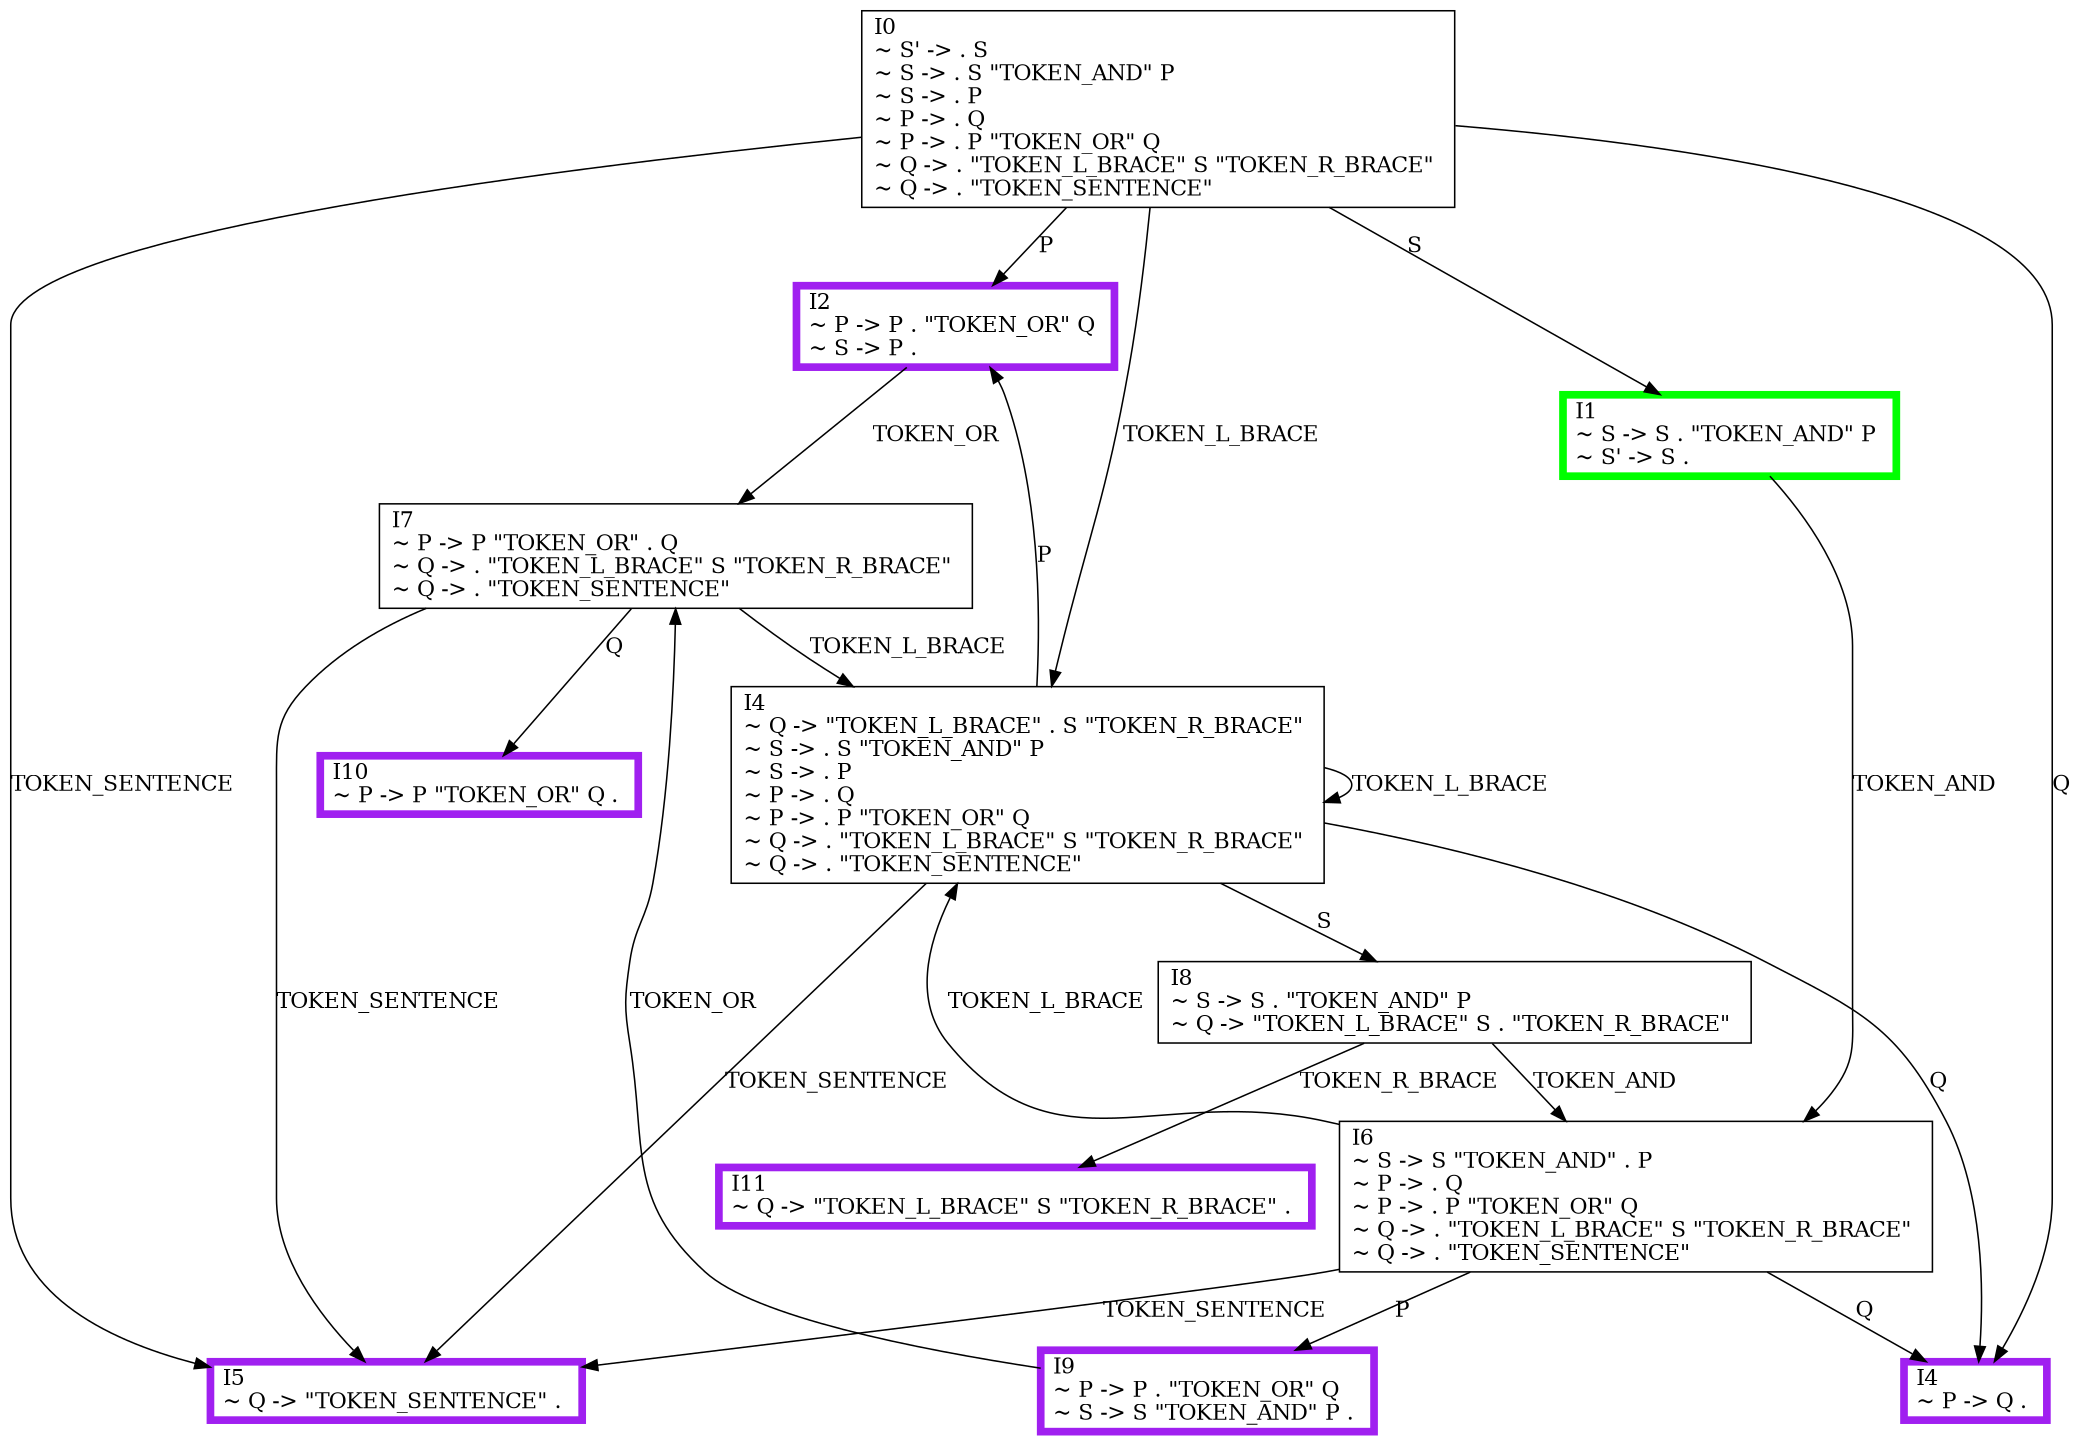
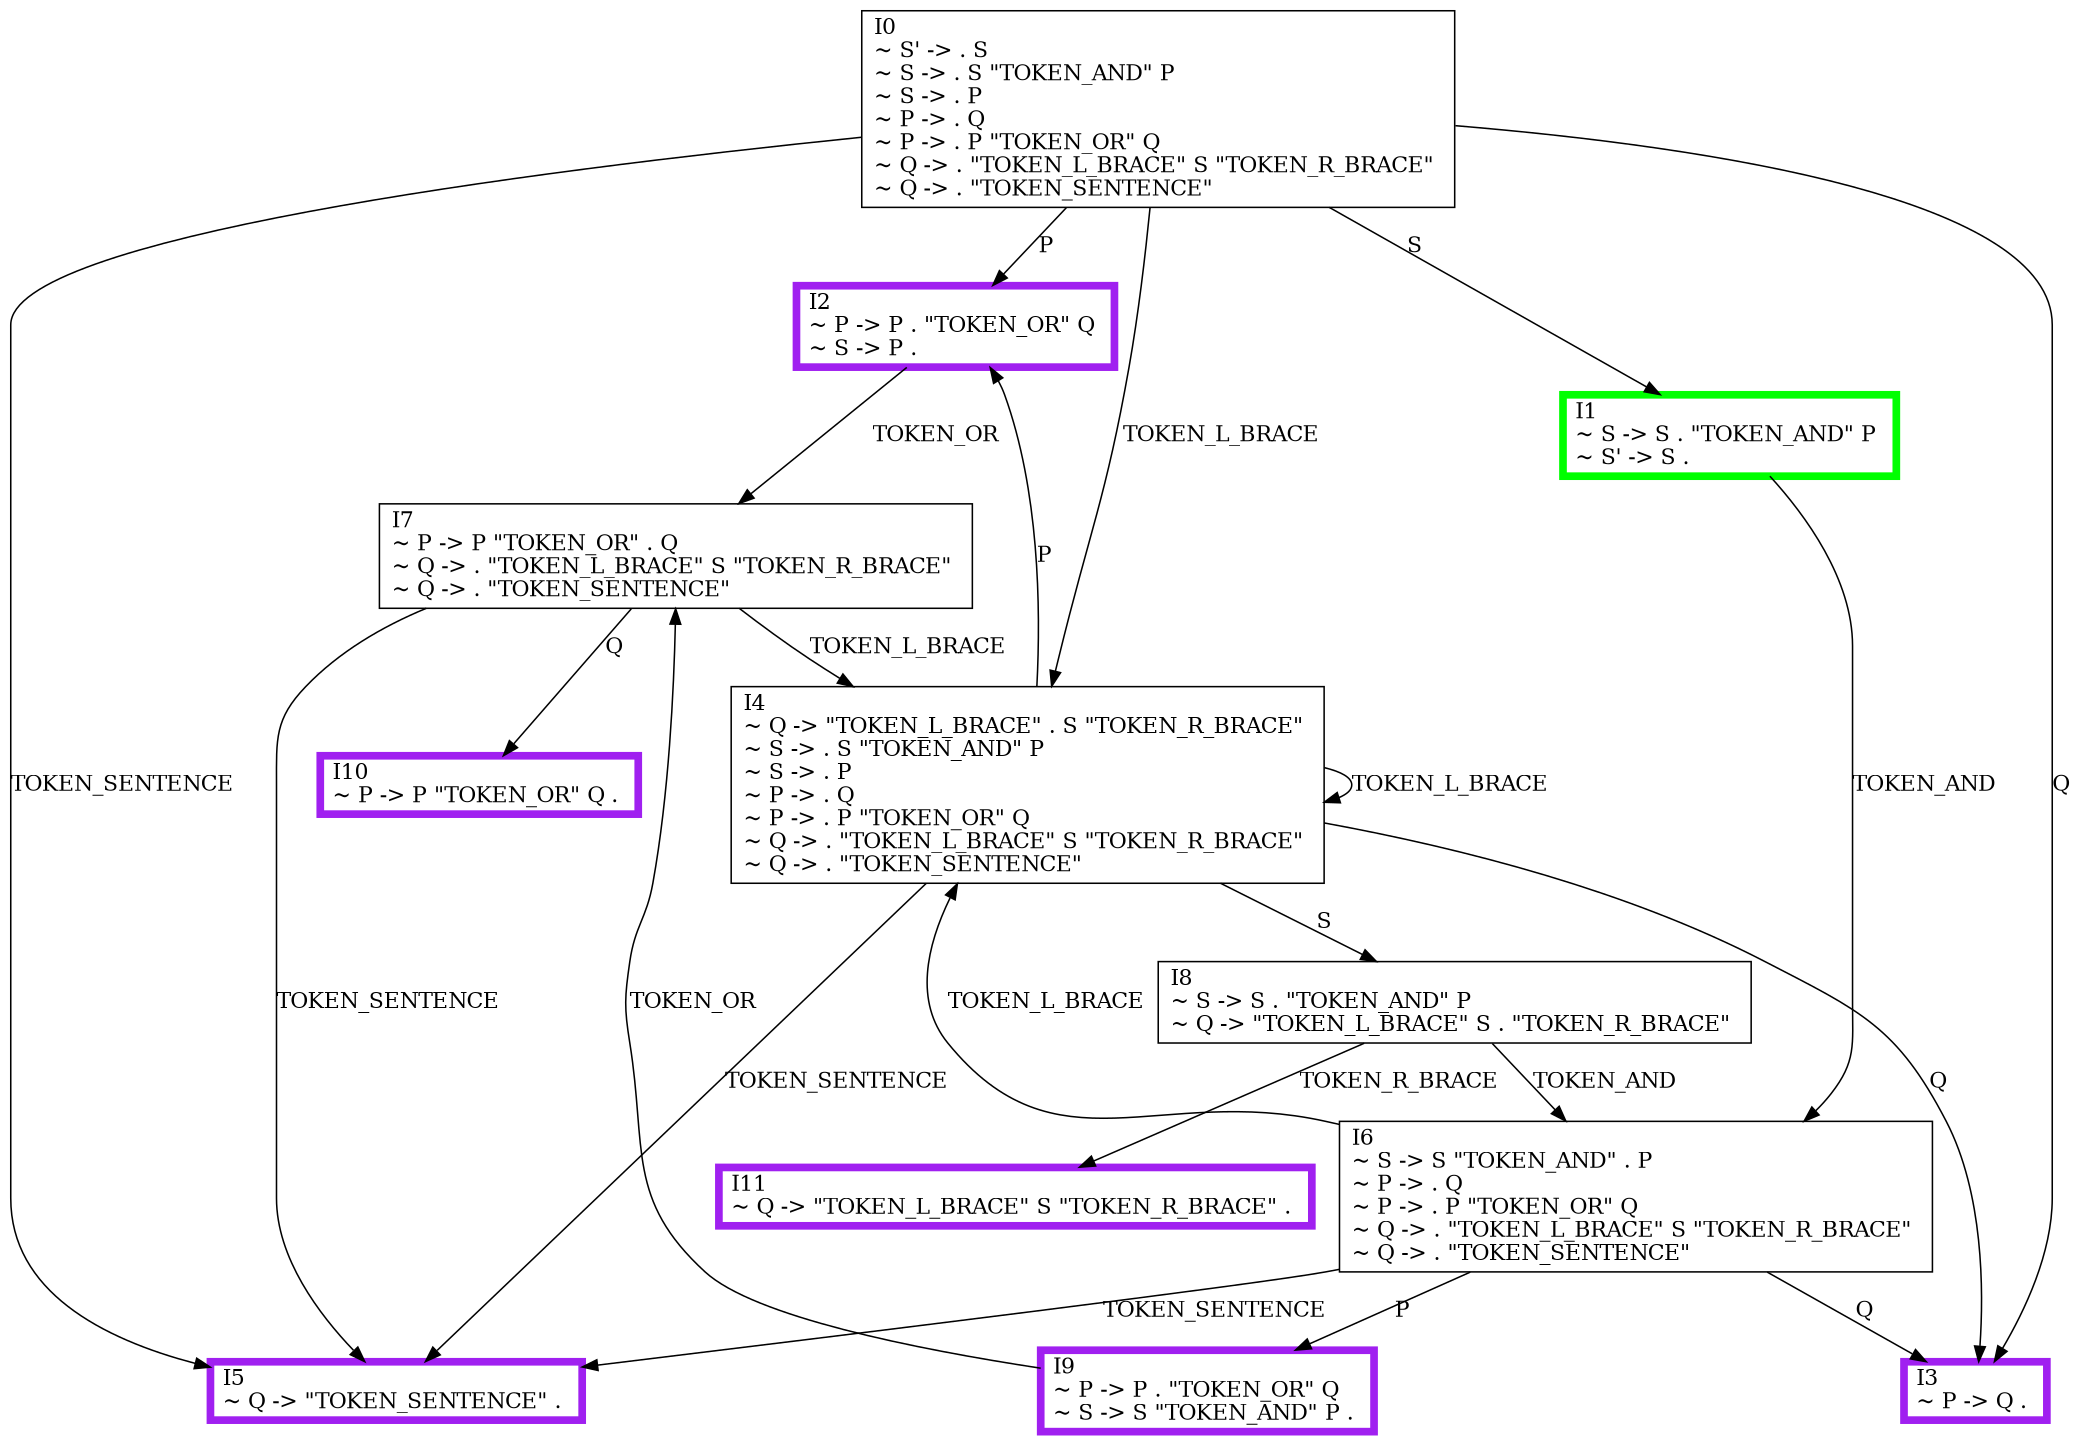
(1975, 1391) -> (1975, 1391)
